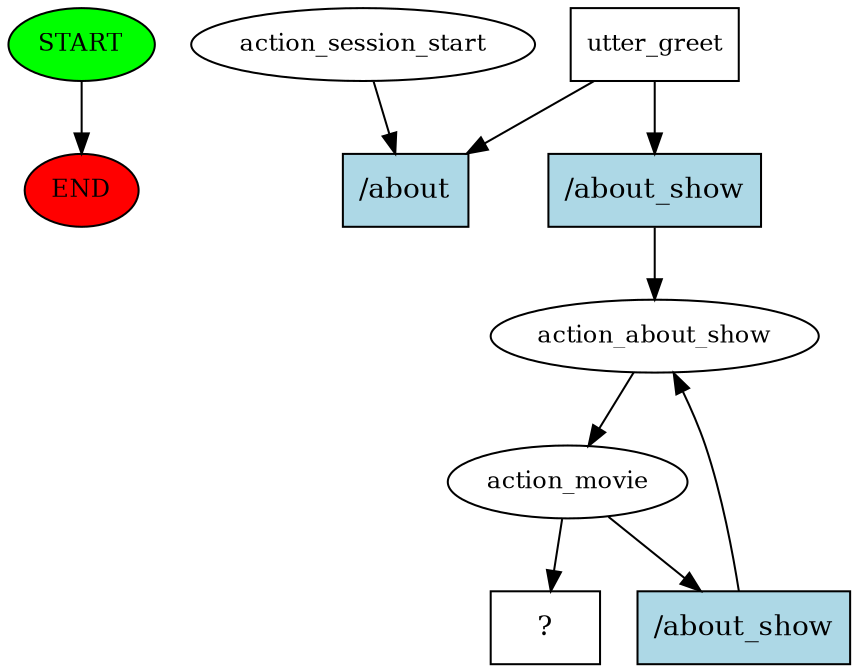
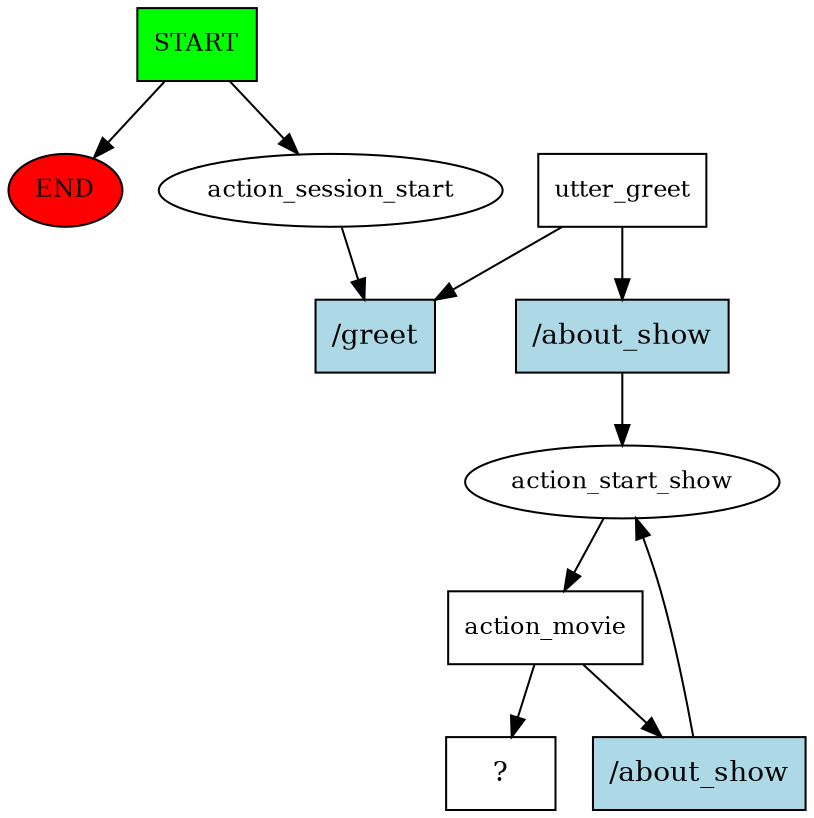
(82, 45) -> (197, 45)
none -> (257, 110)
(406, 190) -> (375, 336)
(655, 336) -> (622, 482)
(568, 482) -> (545, 628)
